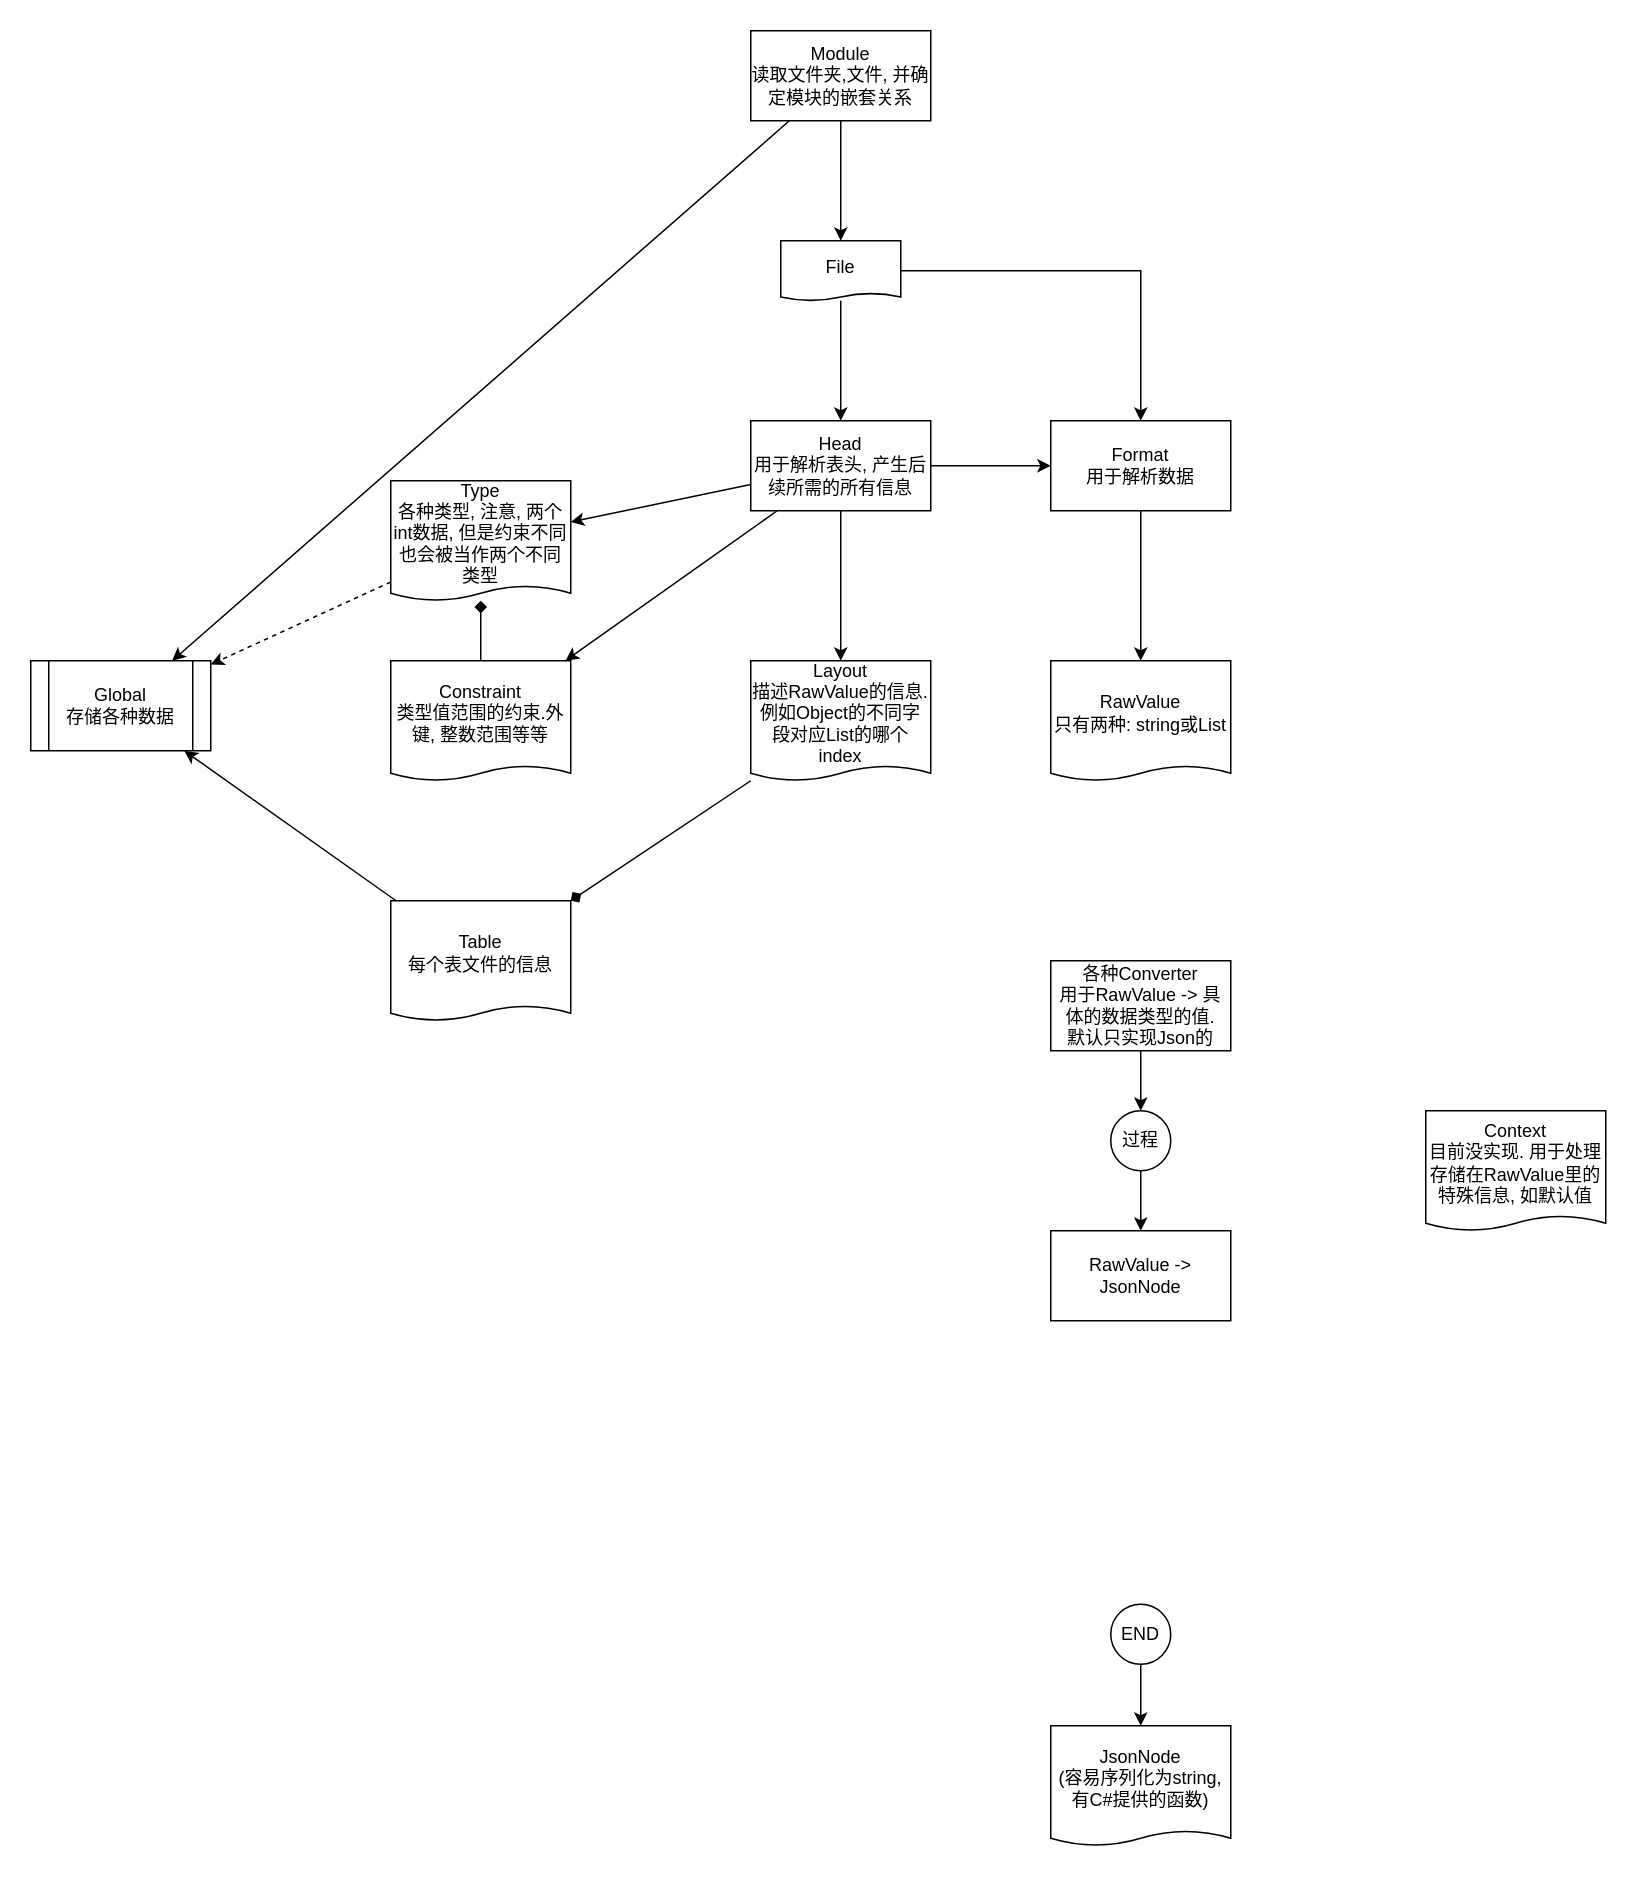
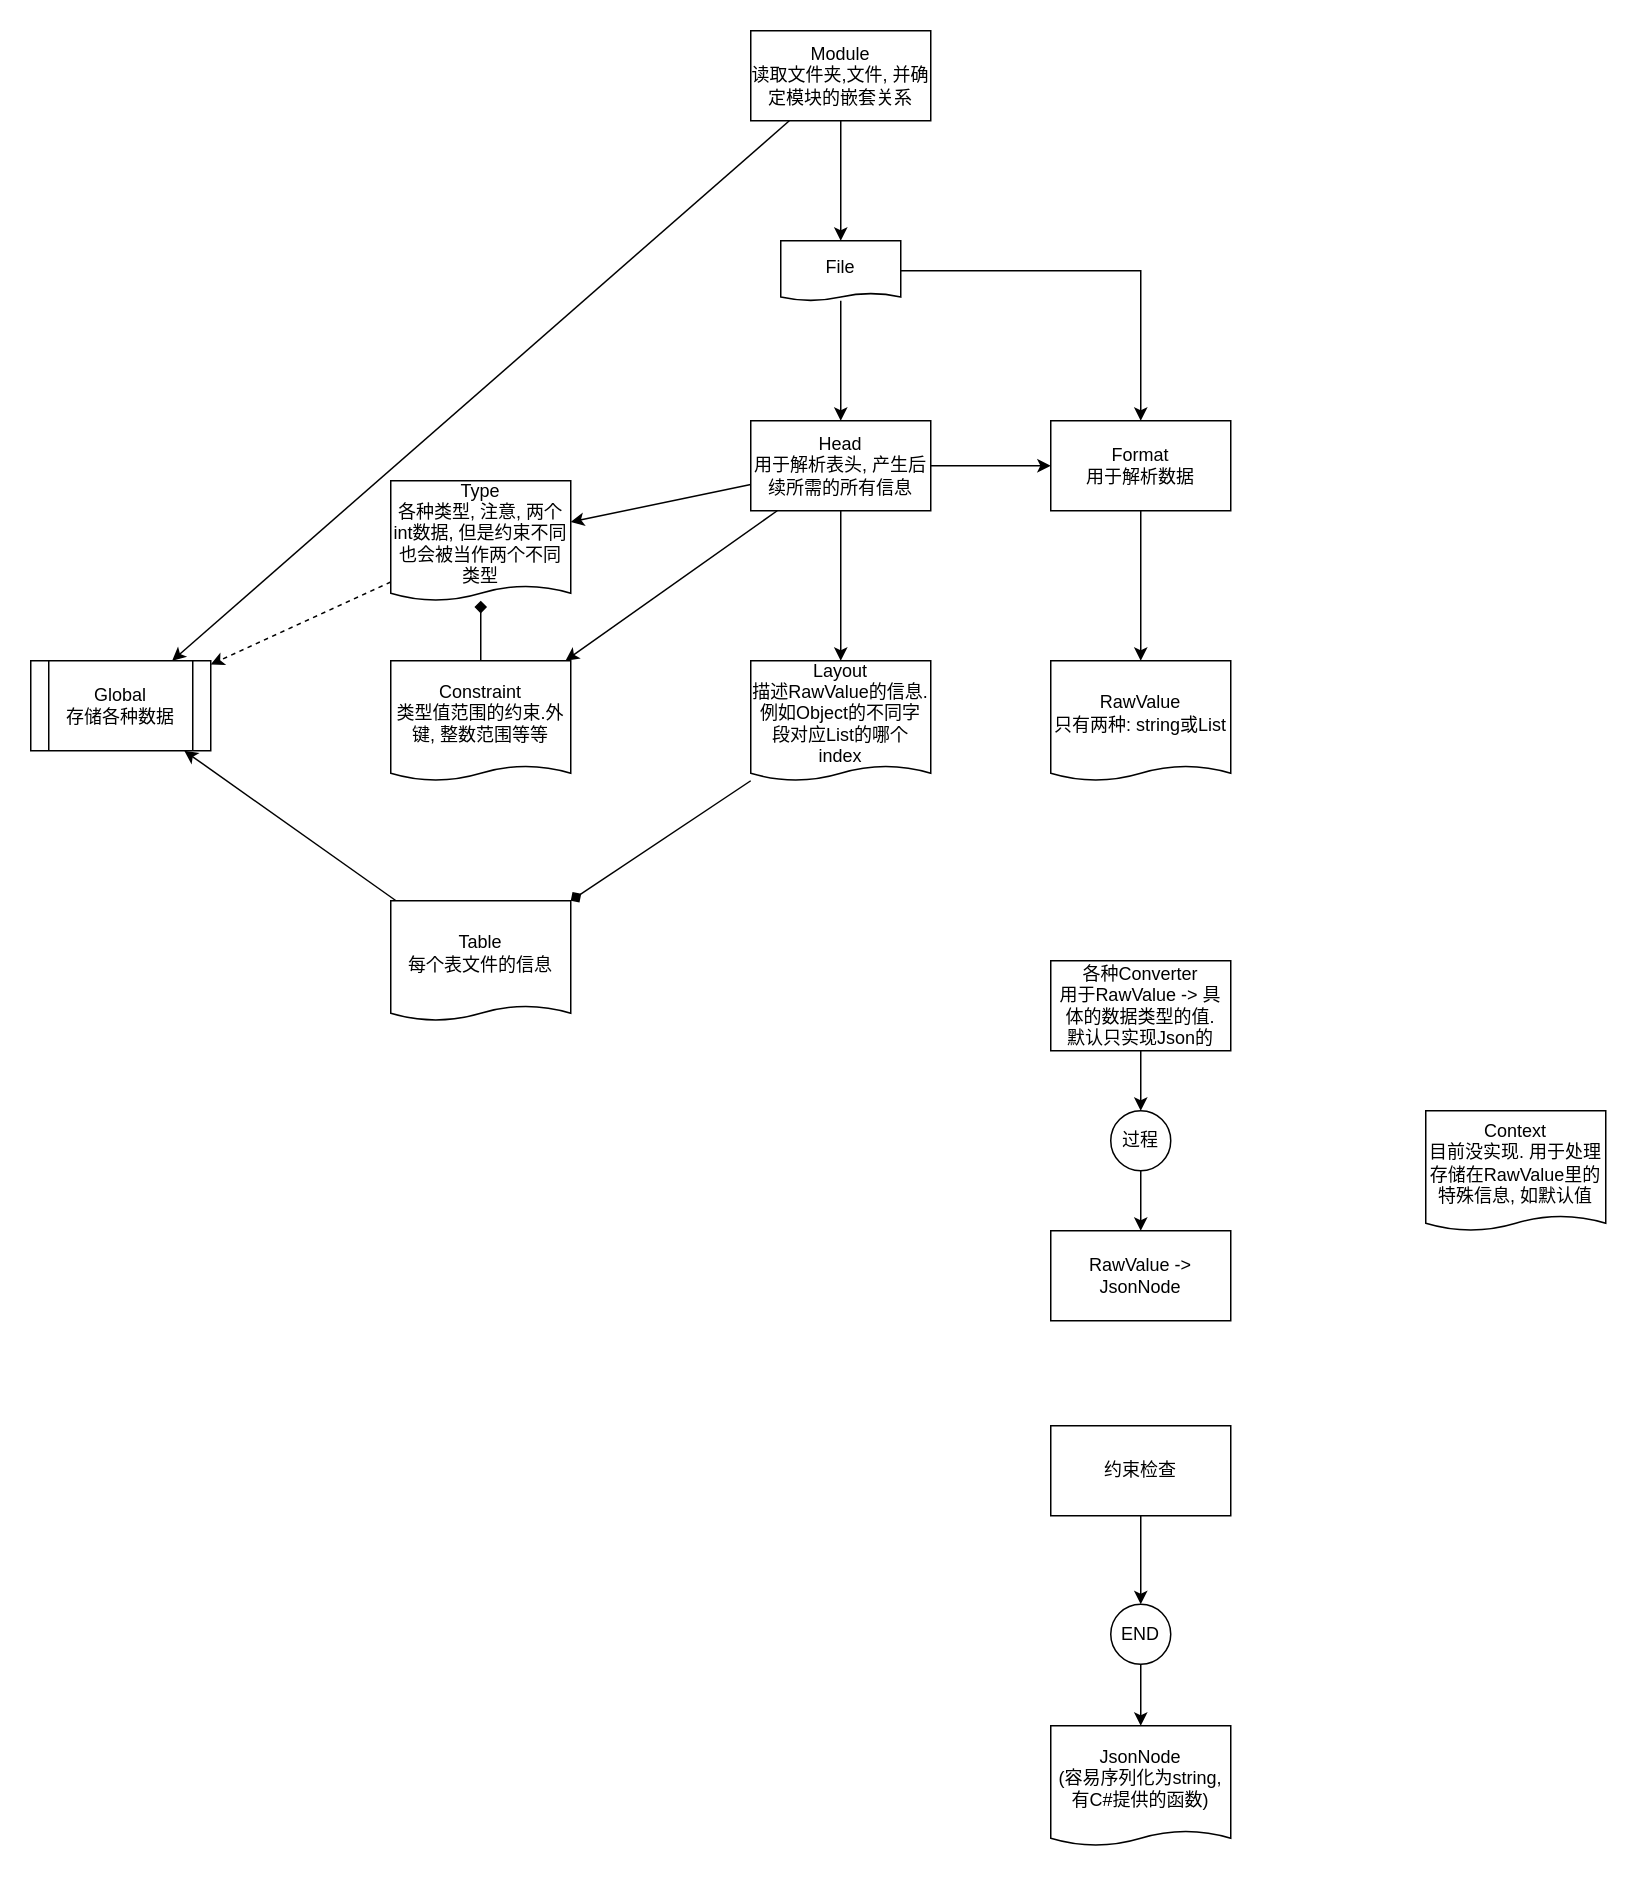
none -> (1141, 1471)
none -> (1141, 1555)
